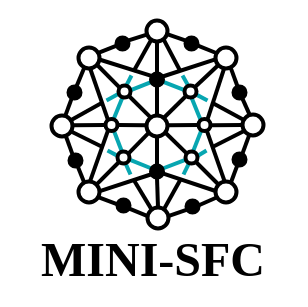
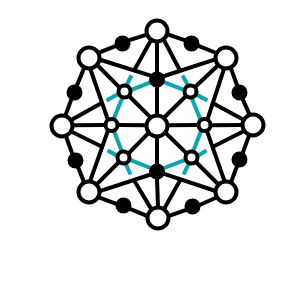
(154, 259) -> none
